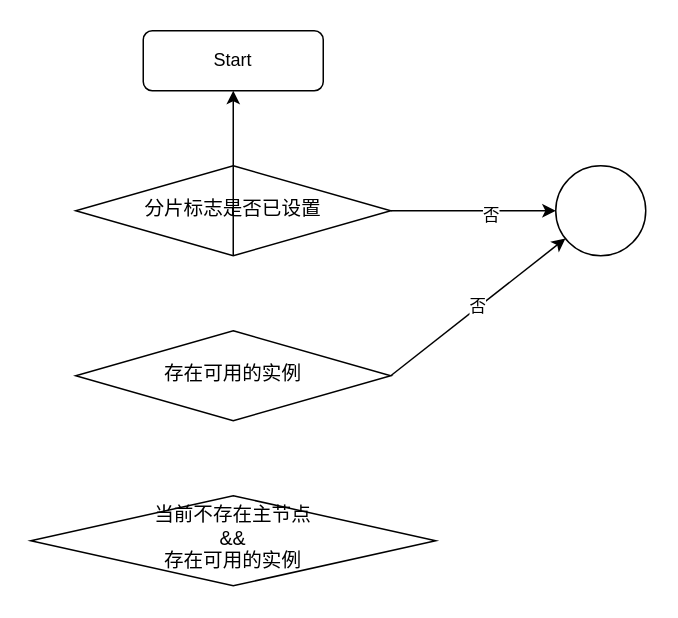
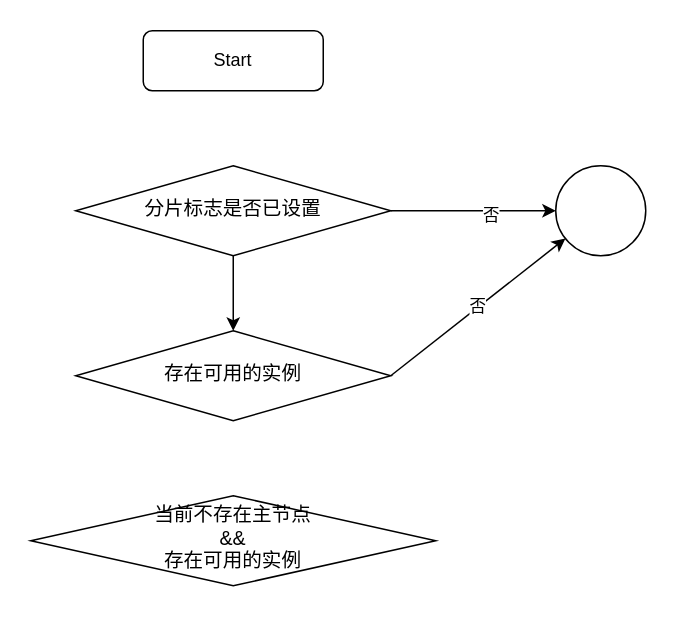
(233, 179) -> (233, 288)
